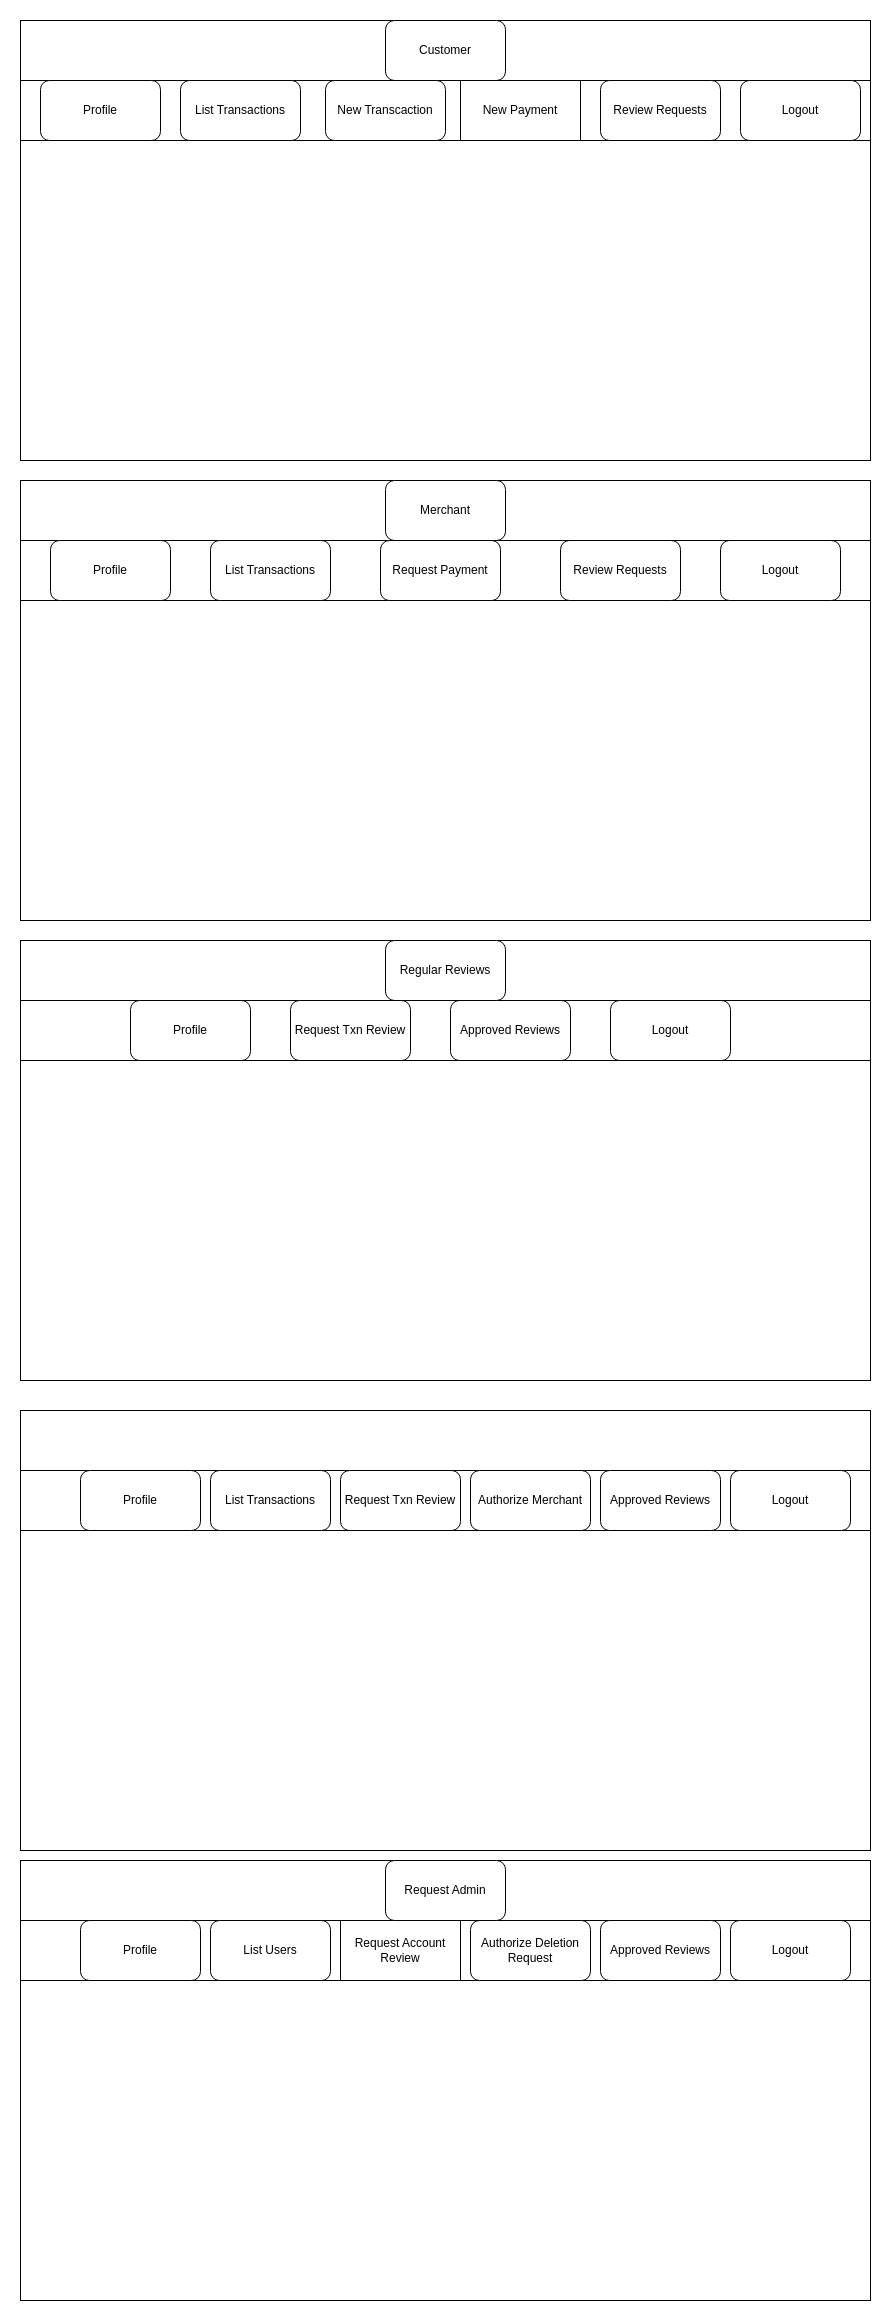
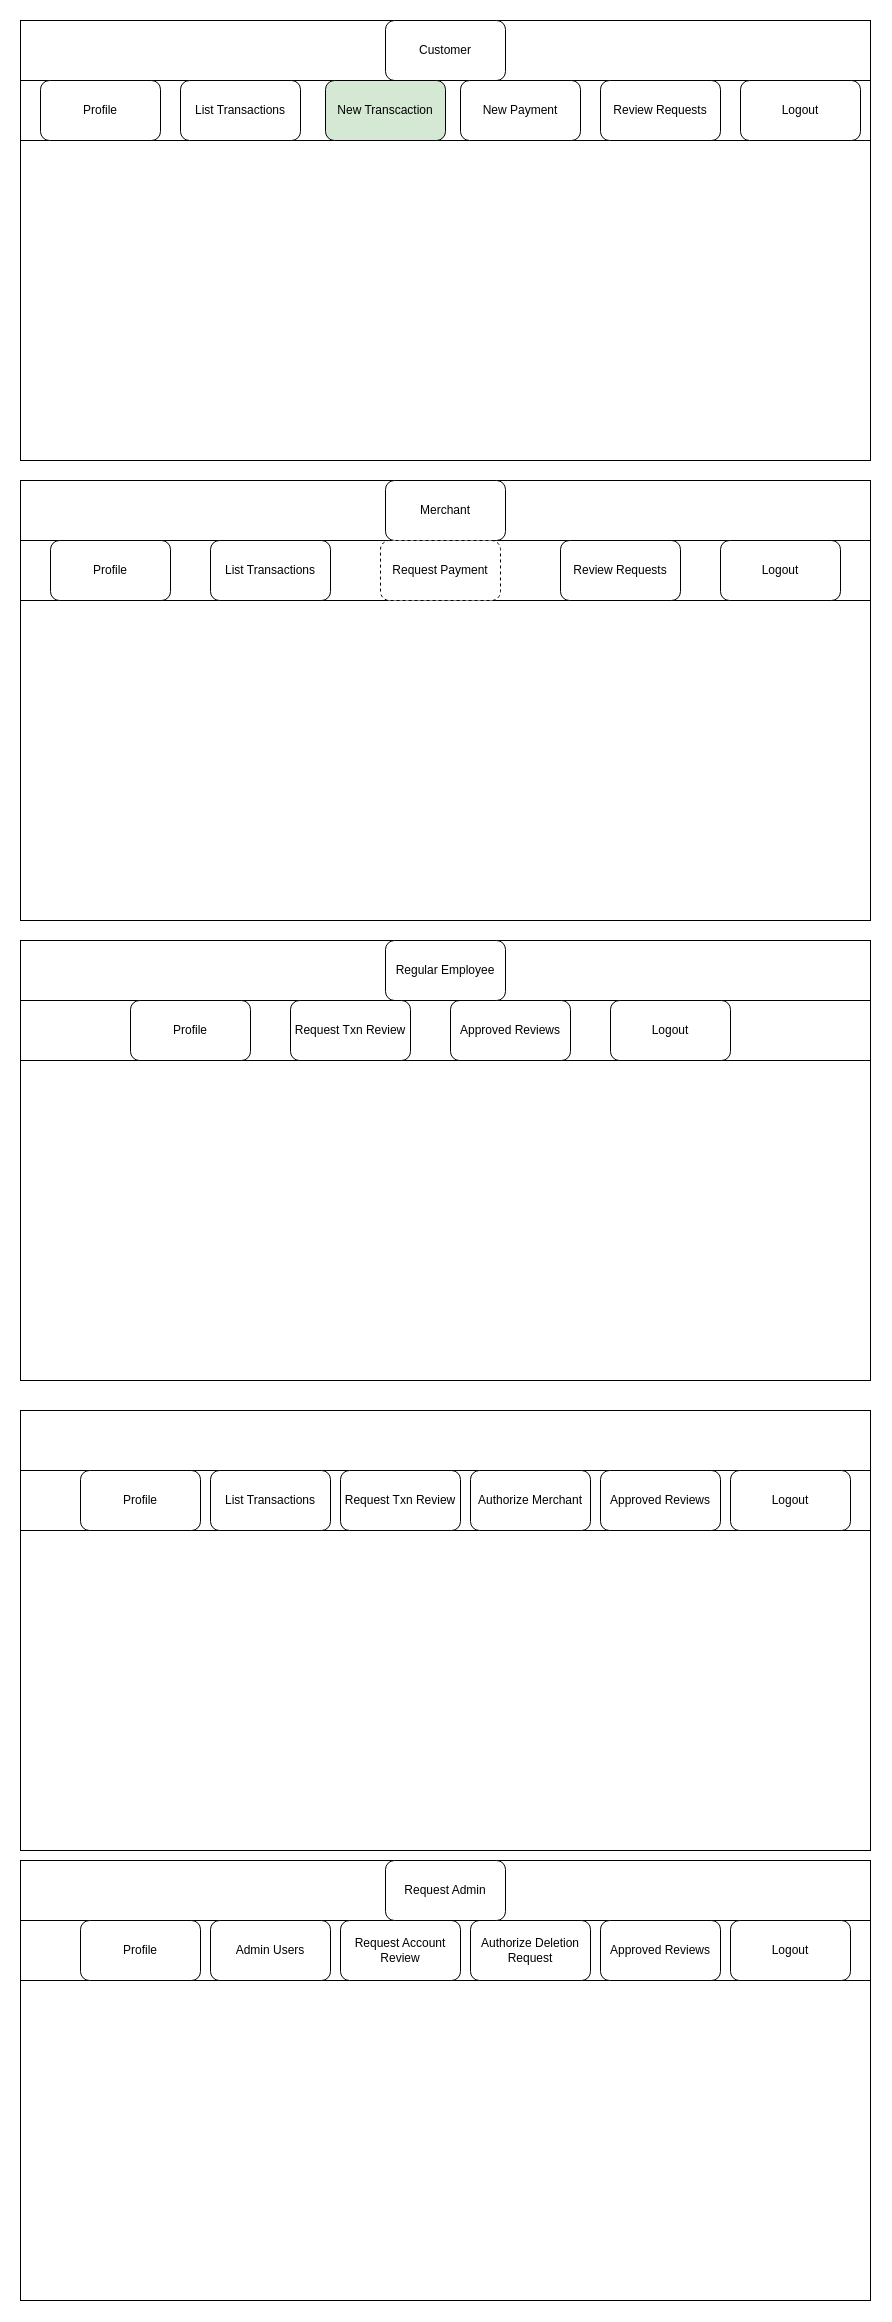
(386, 111) -> (386, 111)
(521, 111) -> (521, 111)
(441, 571) -> (441, 571)
(446, 971) -> (446, 971)
(271, 1951) -> (271, 1951)
(401, 1951) -> (401, 1951)
